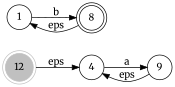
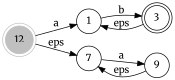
(92, 18) -> (157, 18)
none -> (53, 31)
(92, 67) -> (89, 58)
